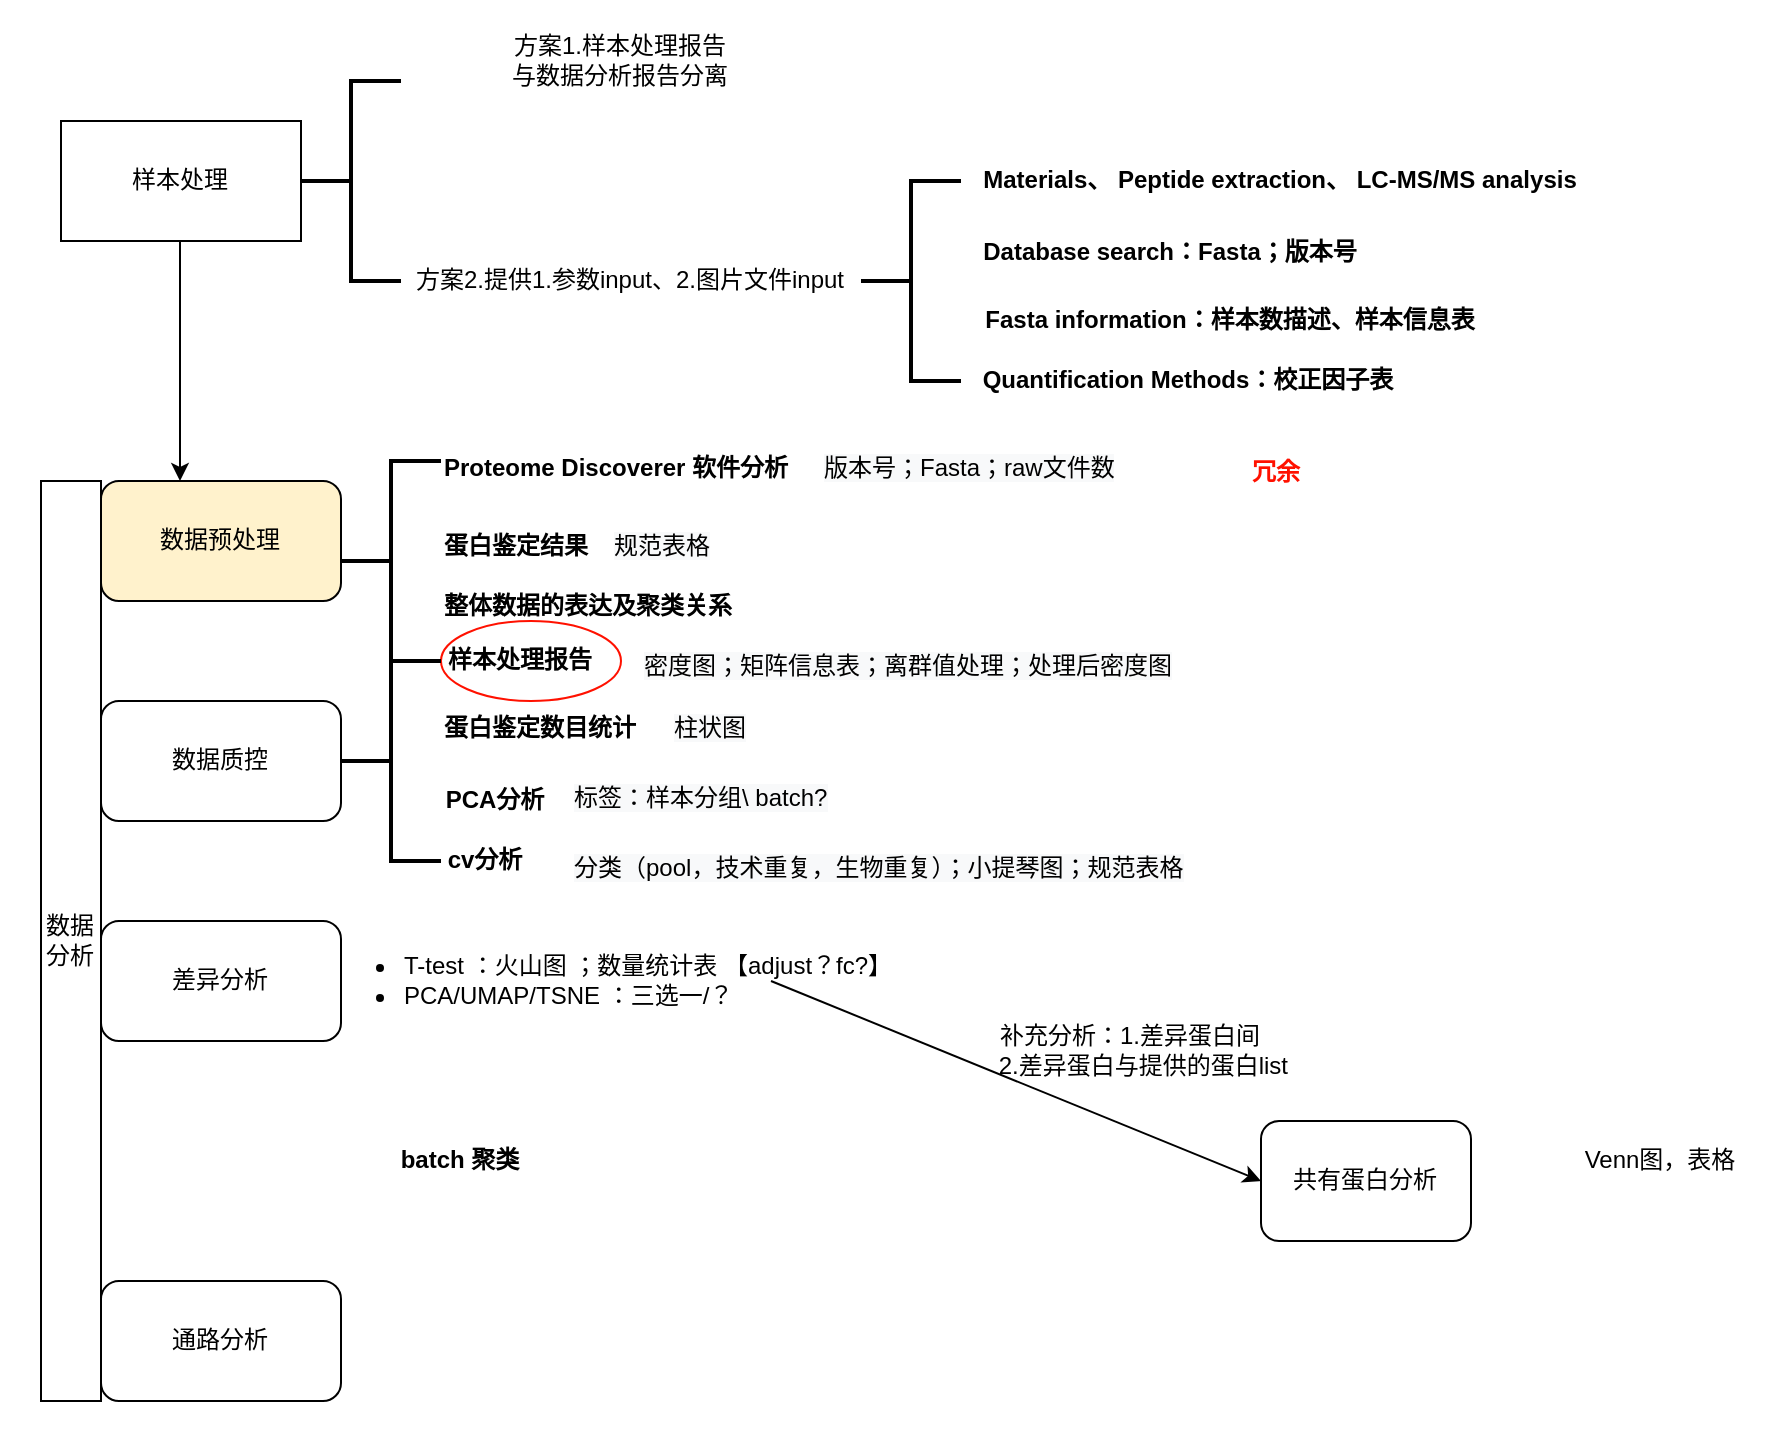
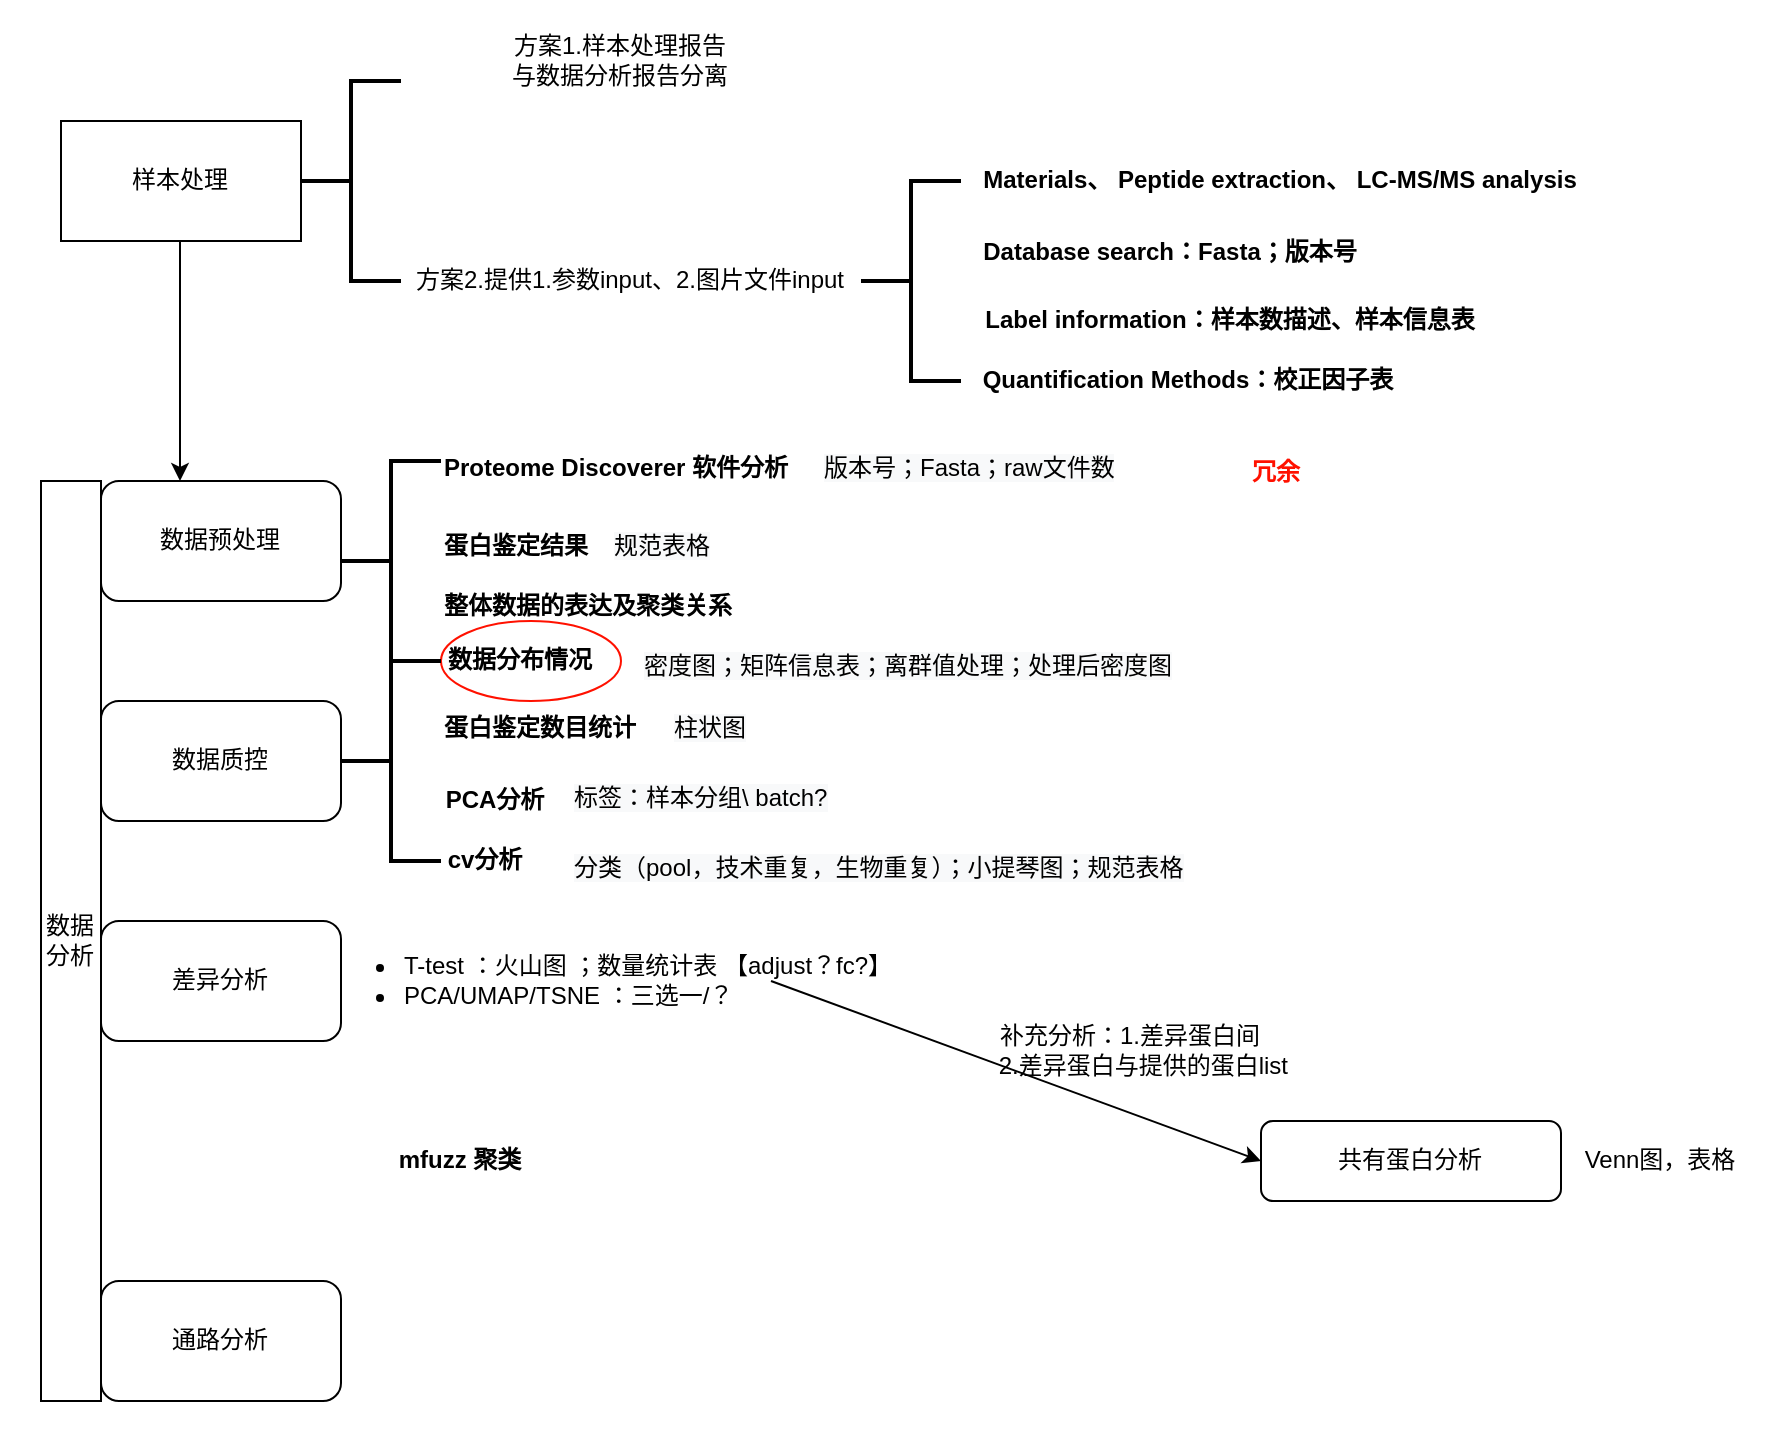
(1231, 321) -> (1231, 321)
(221, 541) -> (221, 541)
(521, 661) -> (521, 661)
(461, 1161) -> (461, 1161)
(1366, 1181) -> (1411, 1161)
